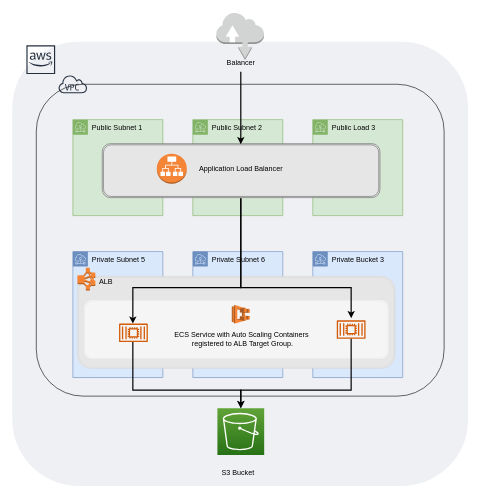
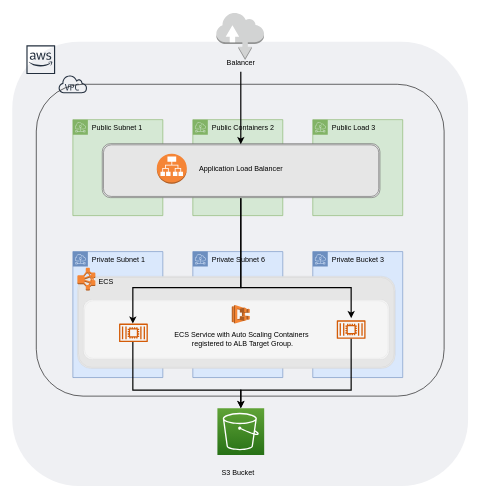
(239, 128) -> (246, 128)
(122, 260) -> (122, 260)
(106, 282) -> (106, 282)
